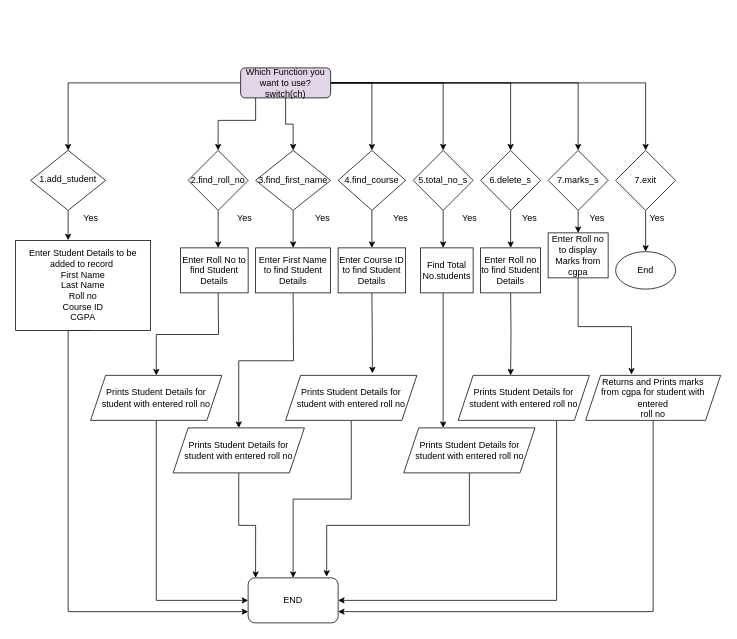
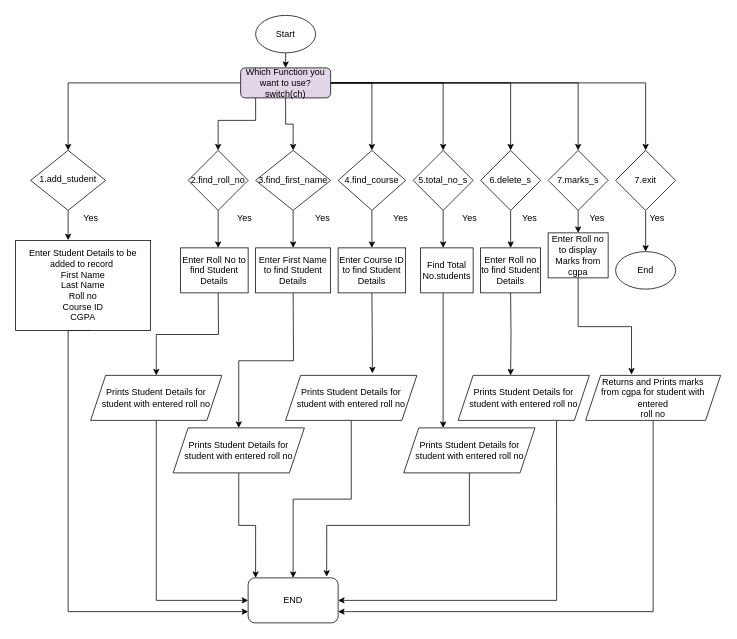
none -> (285, 34)
none -> (285, 58)
